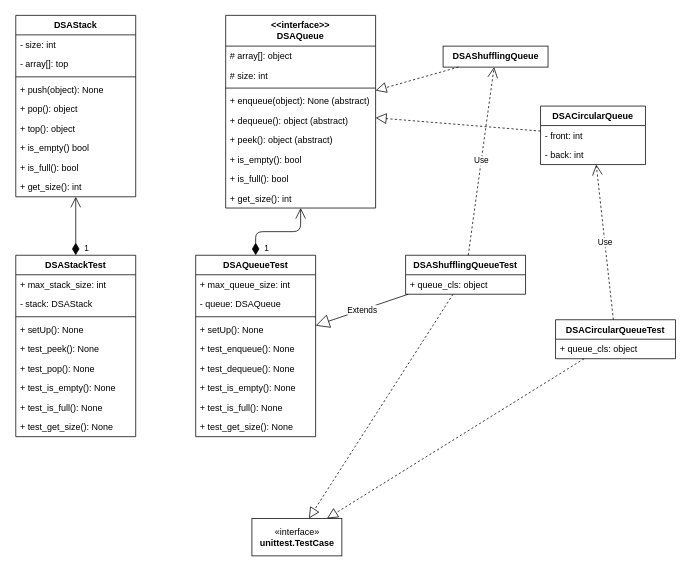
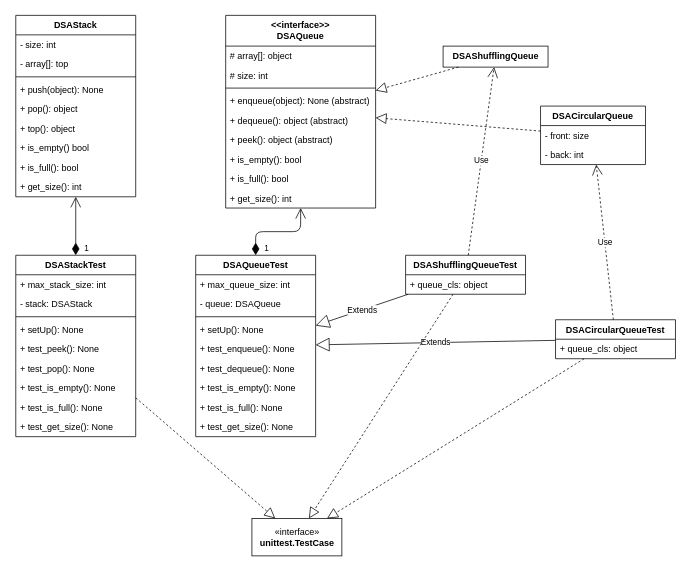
(570, 136) -> (573, 136)
none -> (442, 343)
none -> (202, 455)
